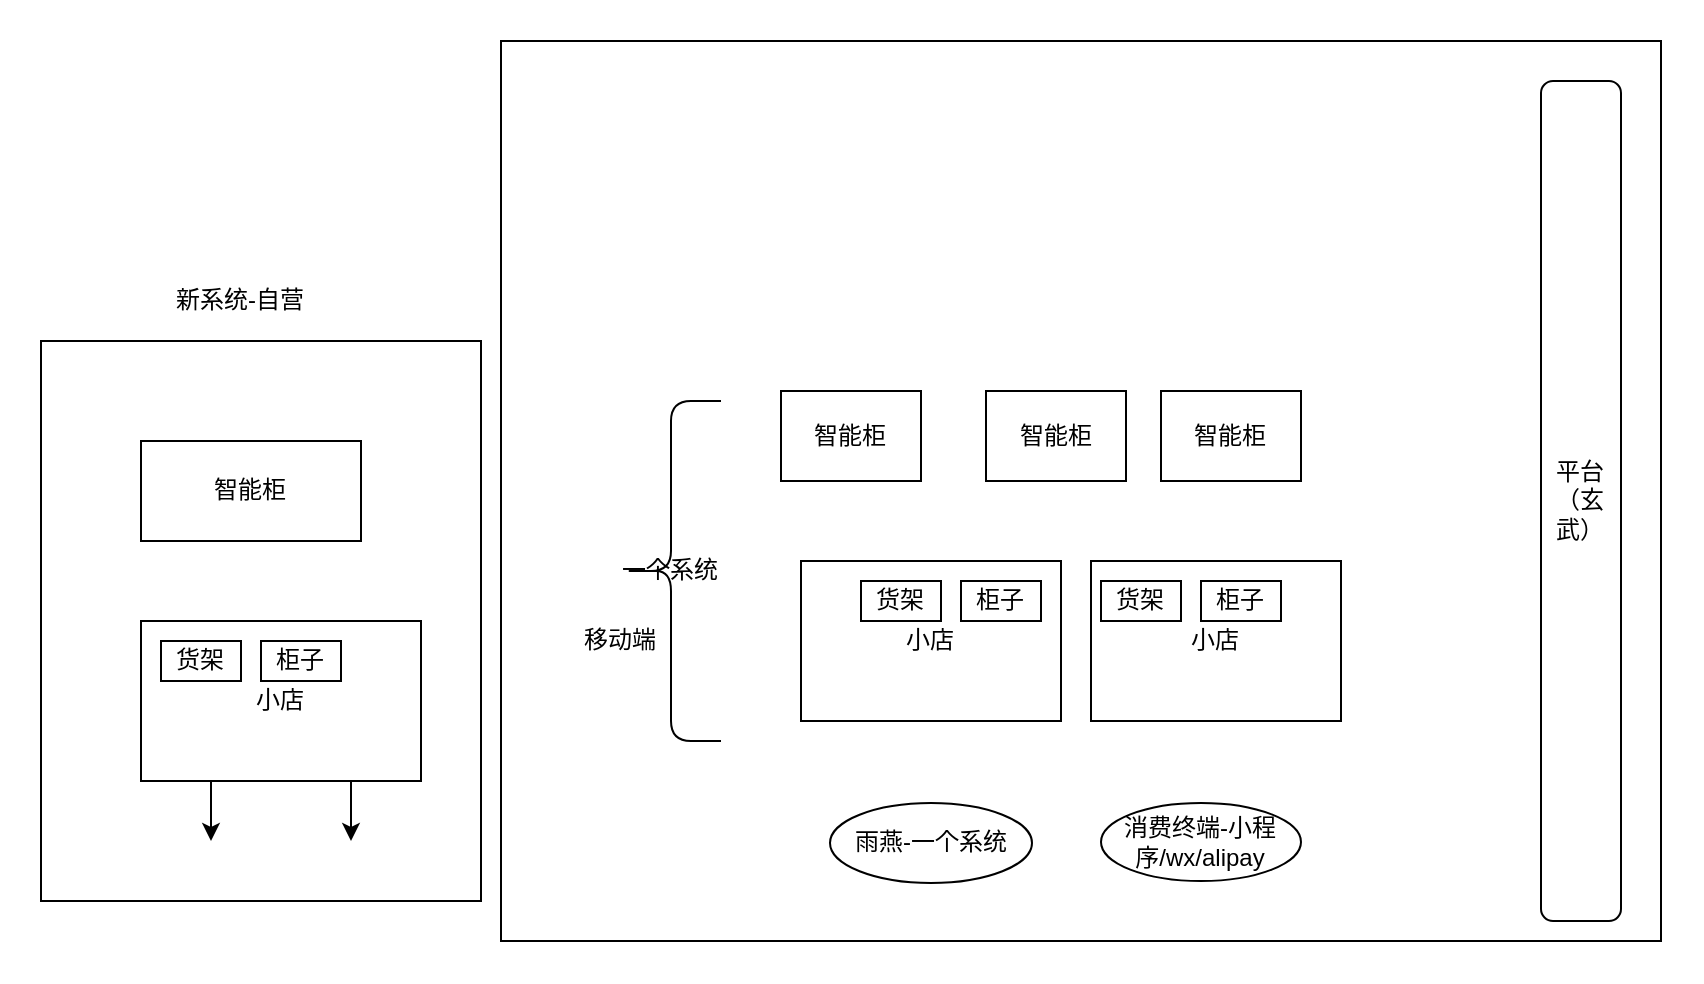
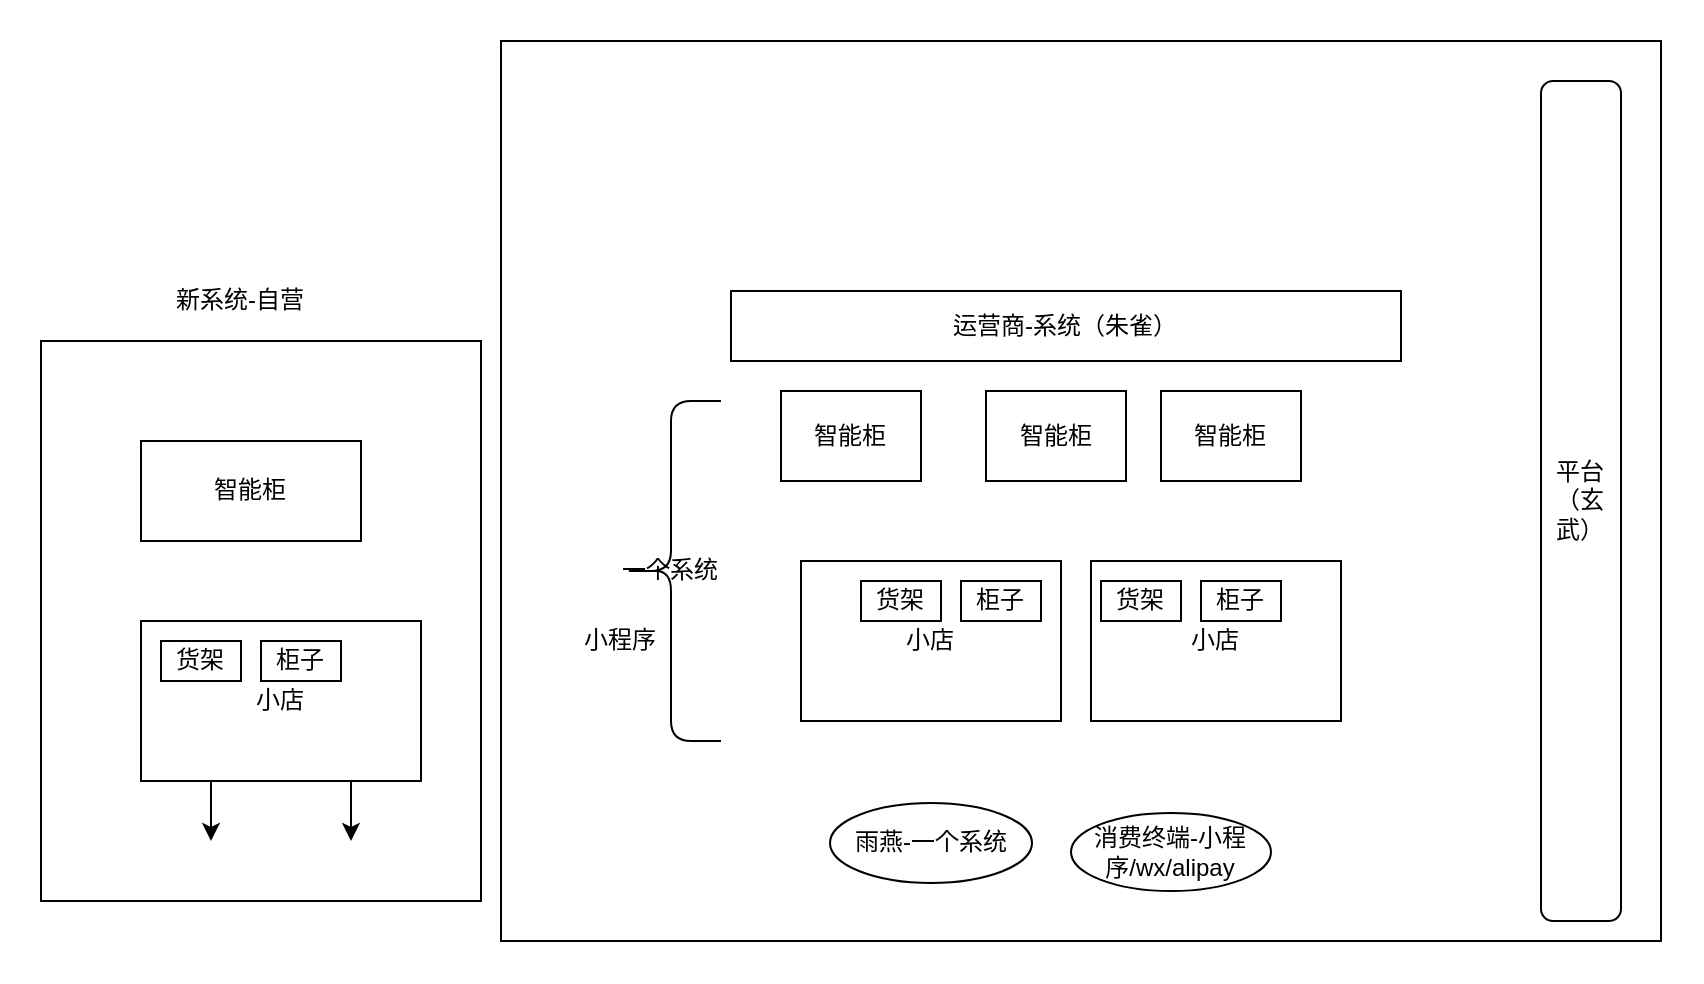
none -> (1066, 326)
(621, 641) -> (621, 641)
(1201, 842) -> (1171, 852)
